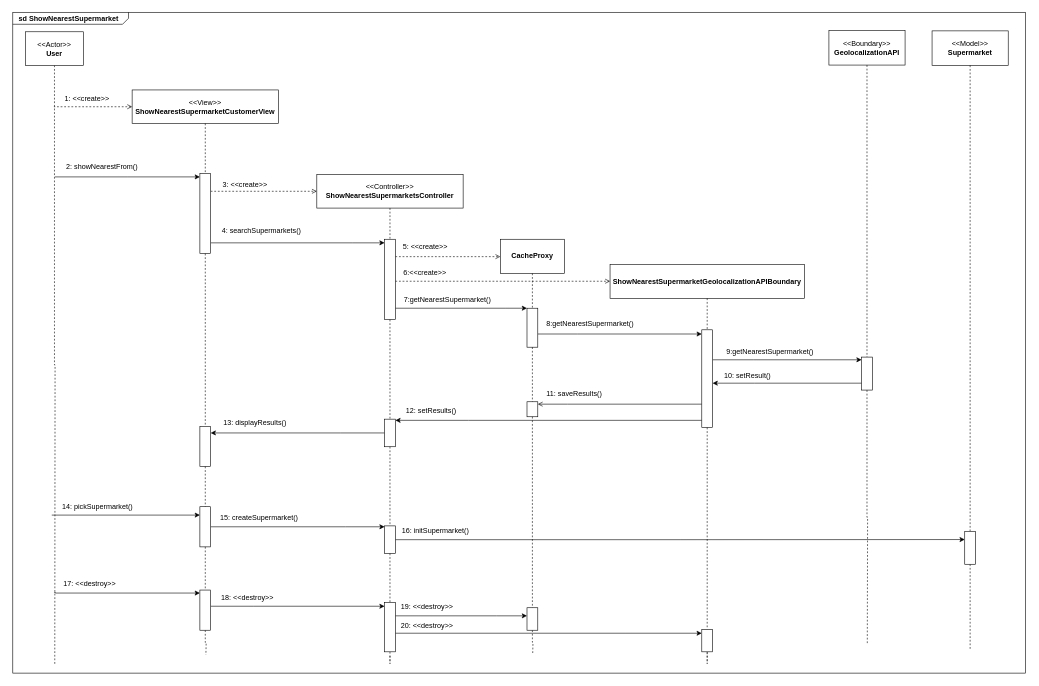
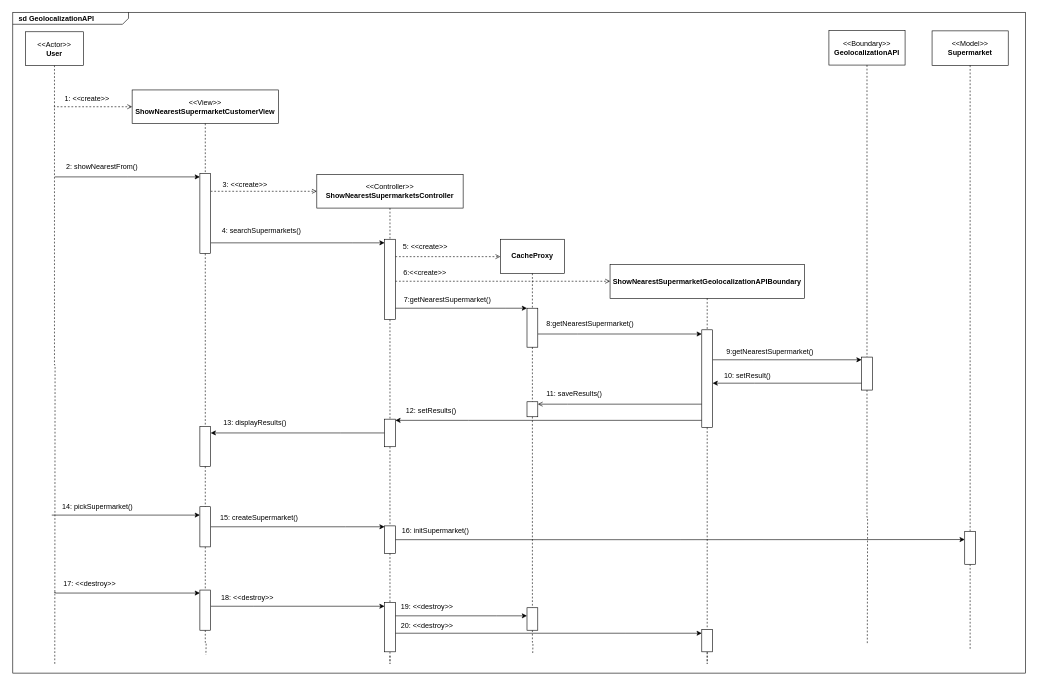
(519, 12) -> (519, 12)
